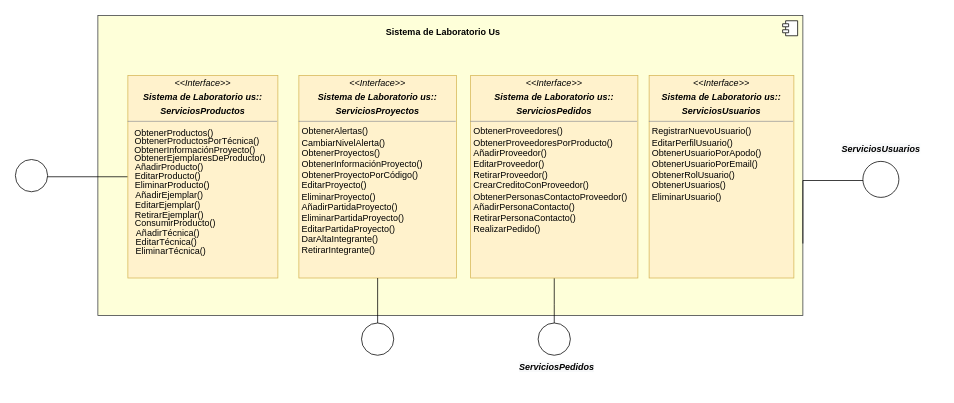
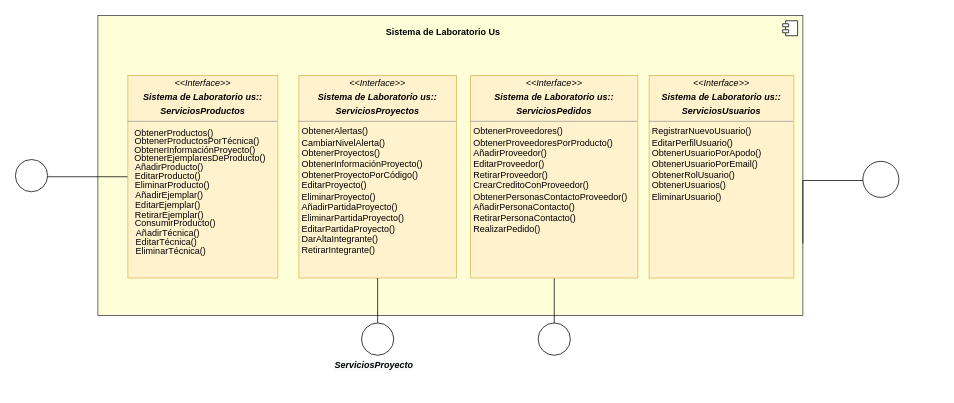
(889, 150) -> none
none -> (382, 366)
(563, 372) -> none
